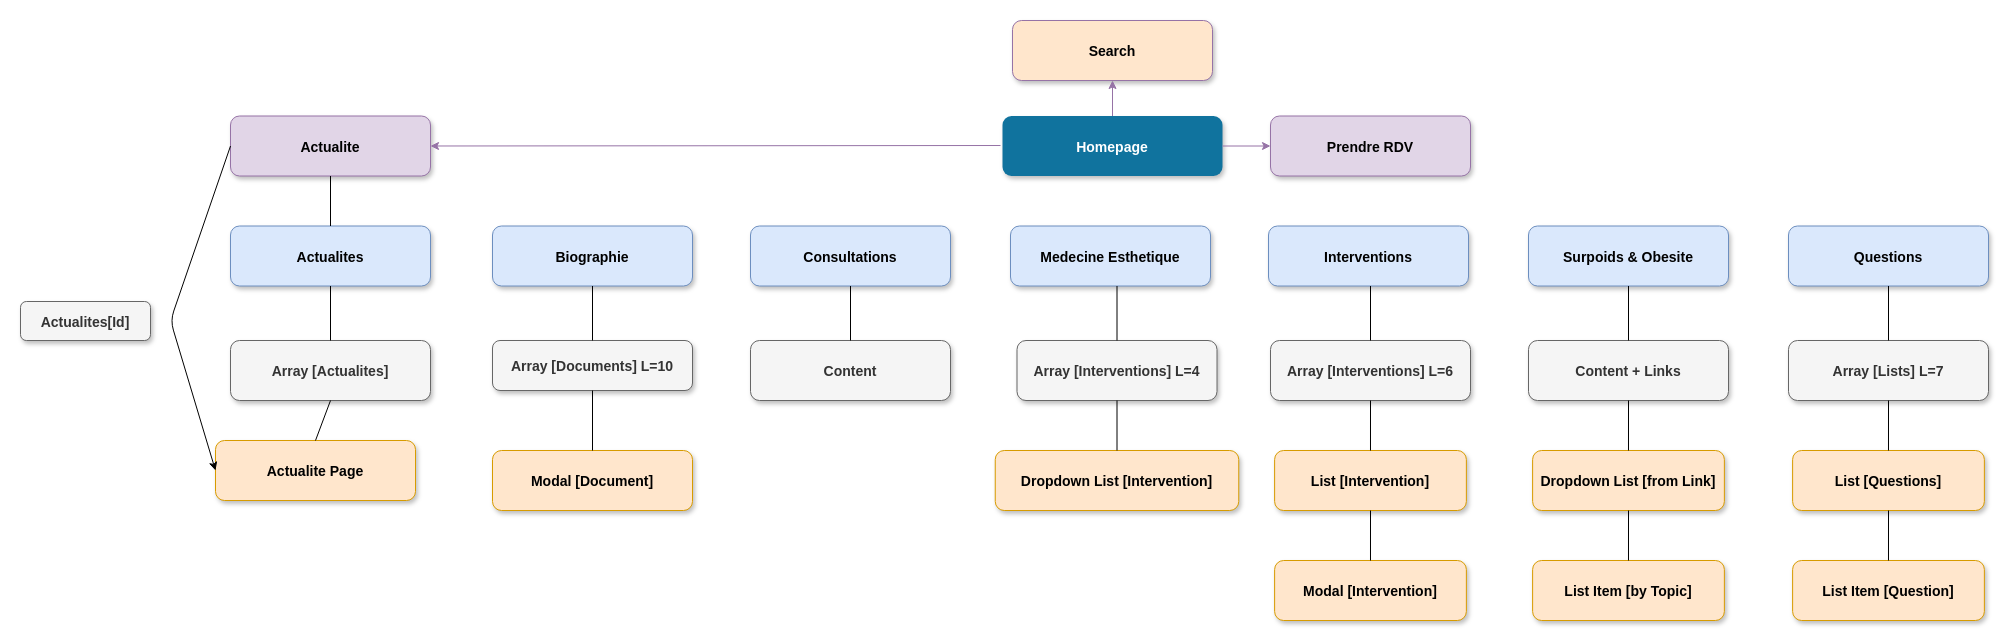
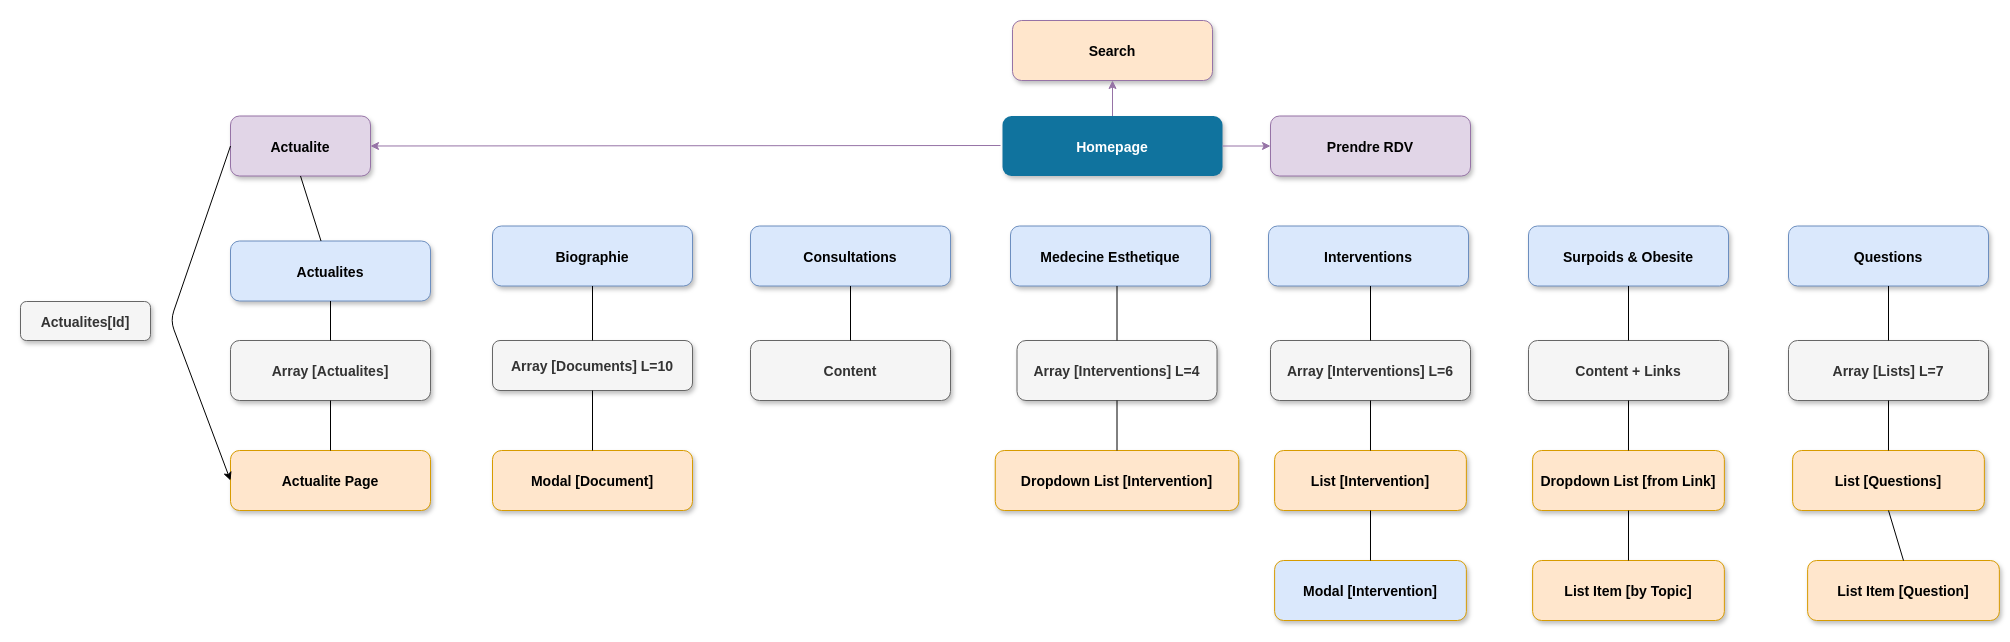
(331, 146) -> (301, 146)
(331, 256) -> (331, 271)
(316, 471) -> (331, 481)
(1370, 591) -> (1370, 591)
(1888, 591) -> (1903, 591)
